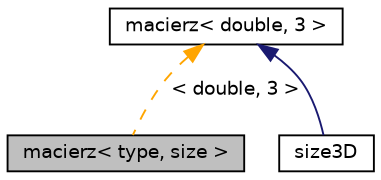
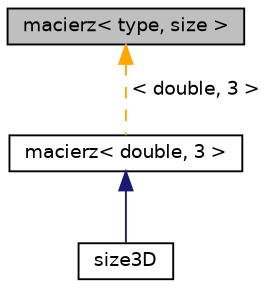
(156, 93) -> (126, 100)
